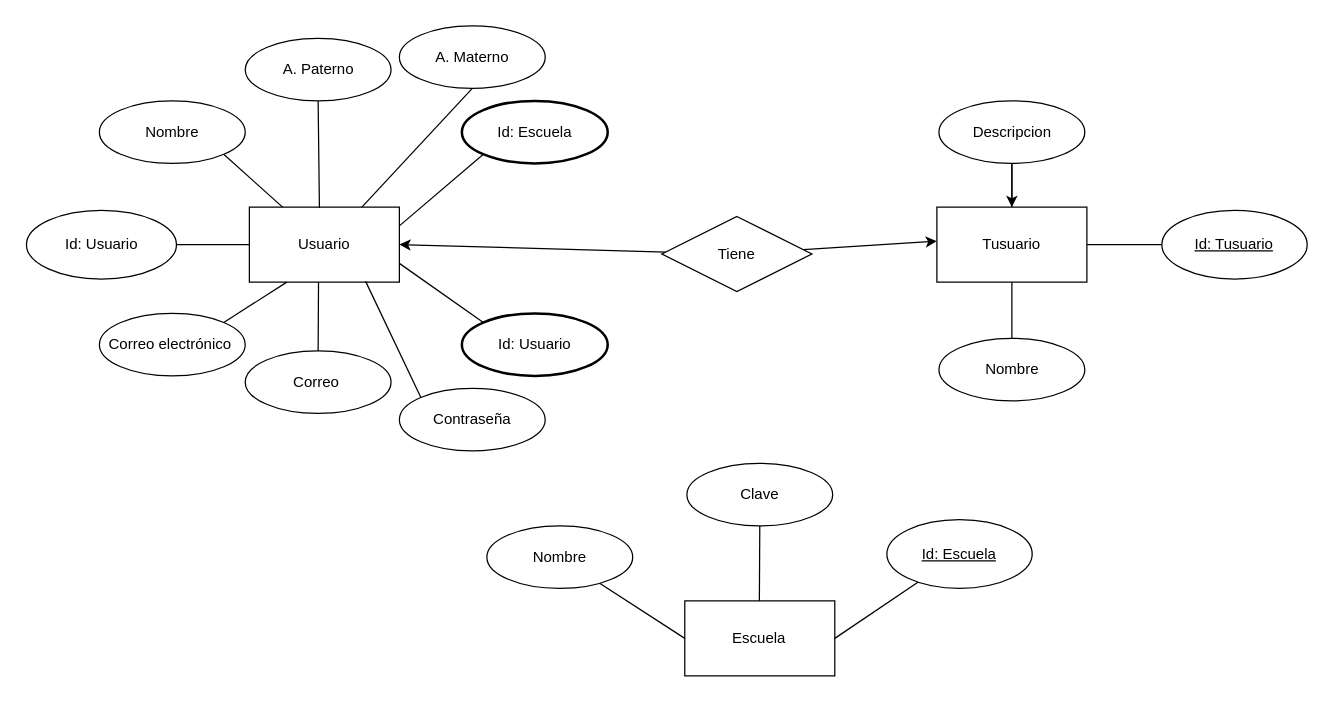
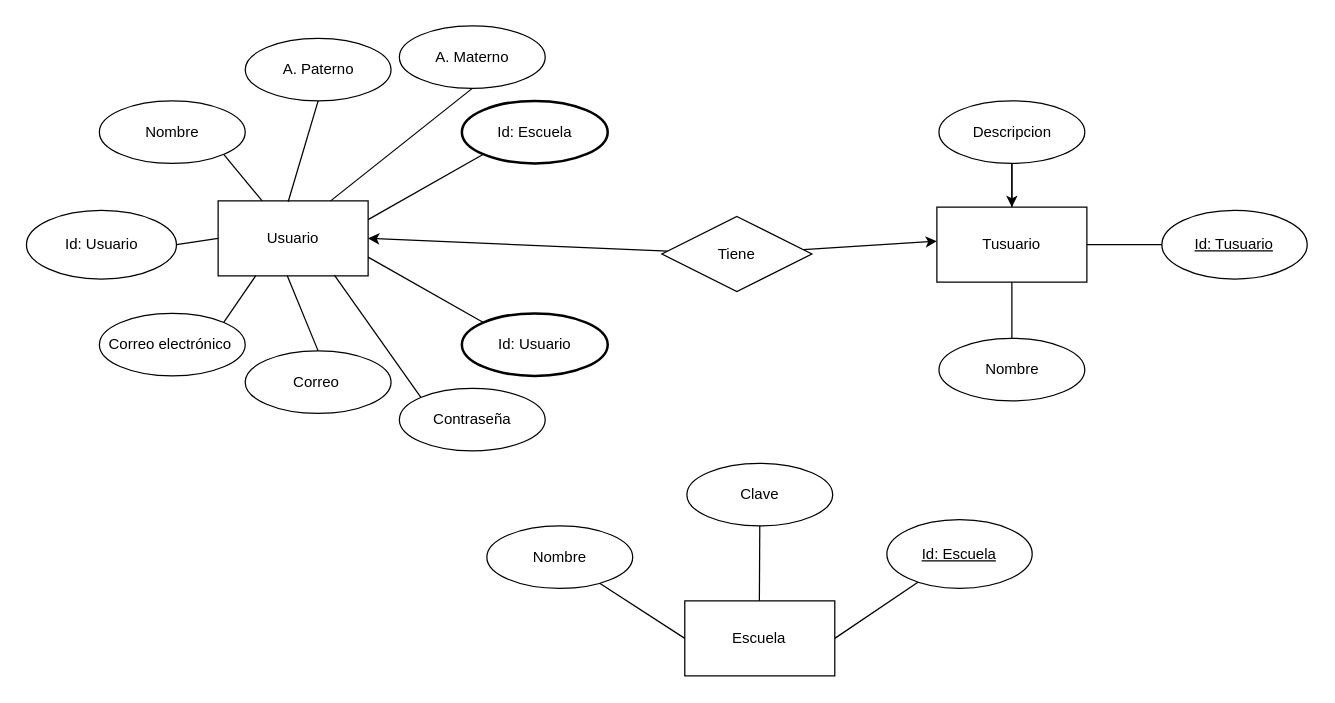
(324, 244) -> (293, 238)
